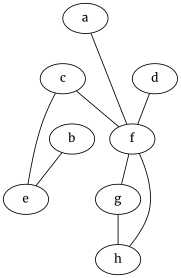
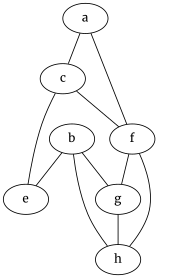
none -> (74, 48)
(155, 79) -> none
none -> (95, 169)
none -> (84, 203)
